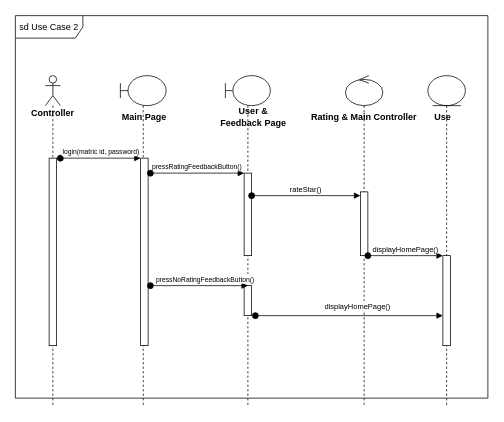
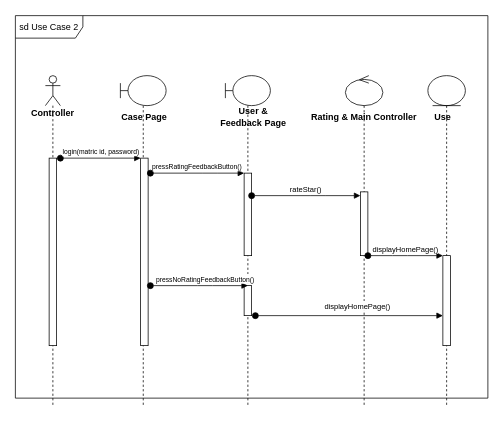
(144, 117) -> (144, 117)
